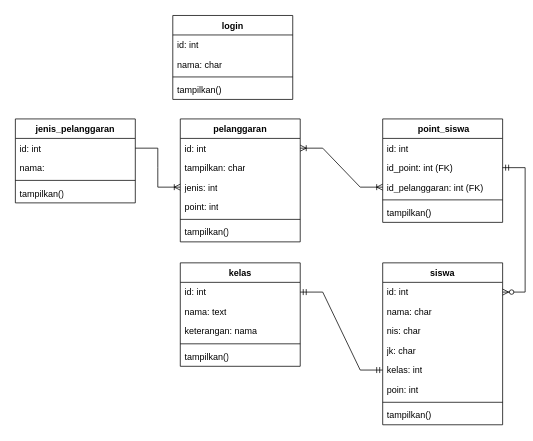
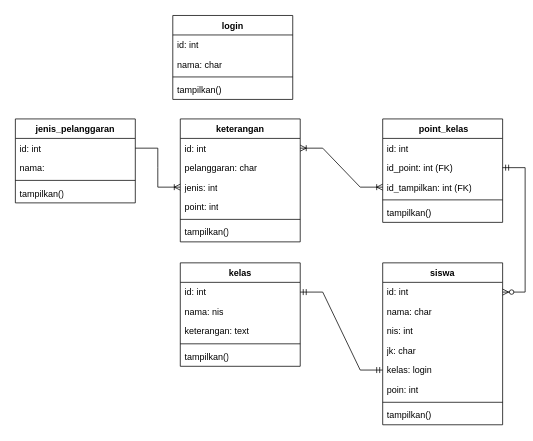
(240, 130) -> (240, 130)
(443, 130) -> (443, 130)
(218, 169) -> (224, 169)
(441, 188) -> (435, 188)
(208, 313) -> (204, 313)
(223, 332) -> (223, 332)
(407, 332) -> (403, 332)
(408, 371) -> (412, 371)
